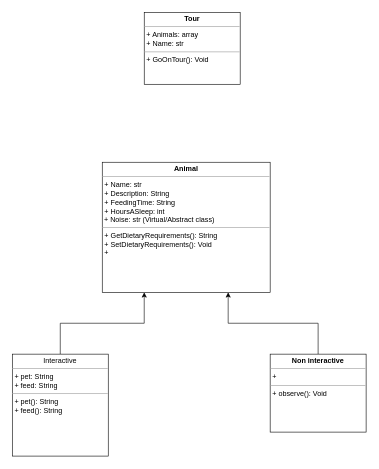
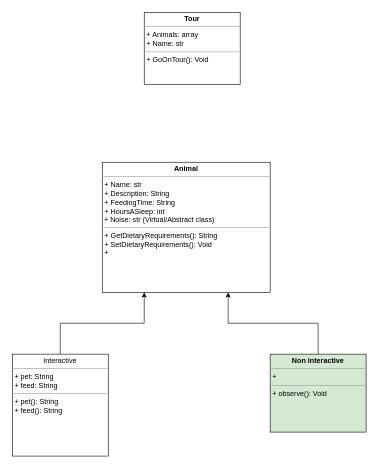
(318, 393) -> (318, 393)
